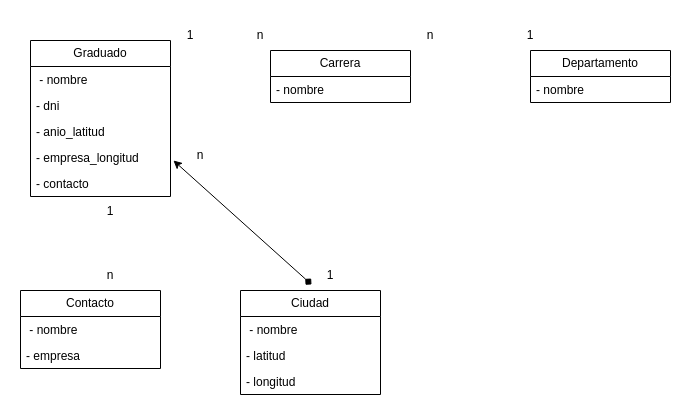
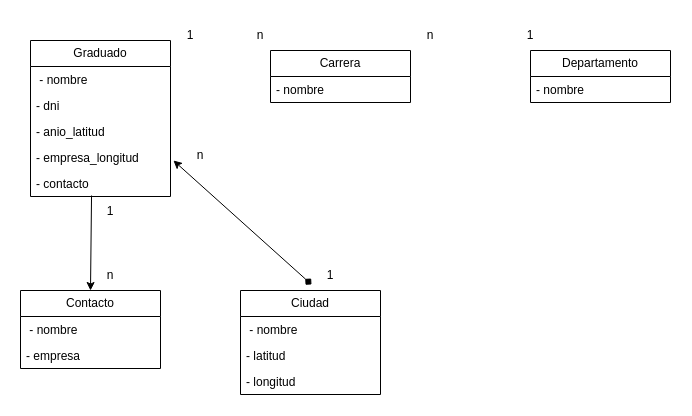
none -> (91, 240)
